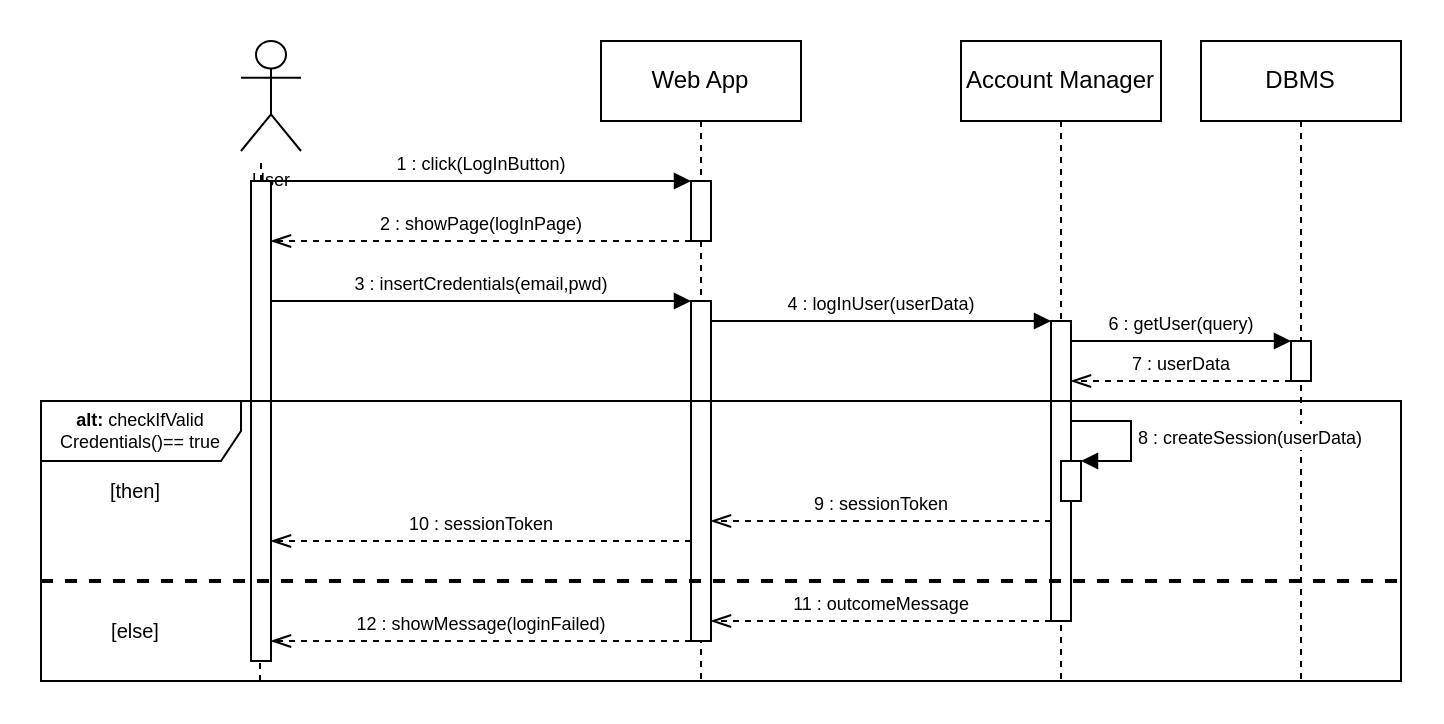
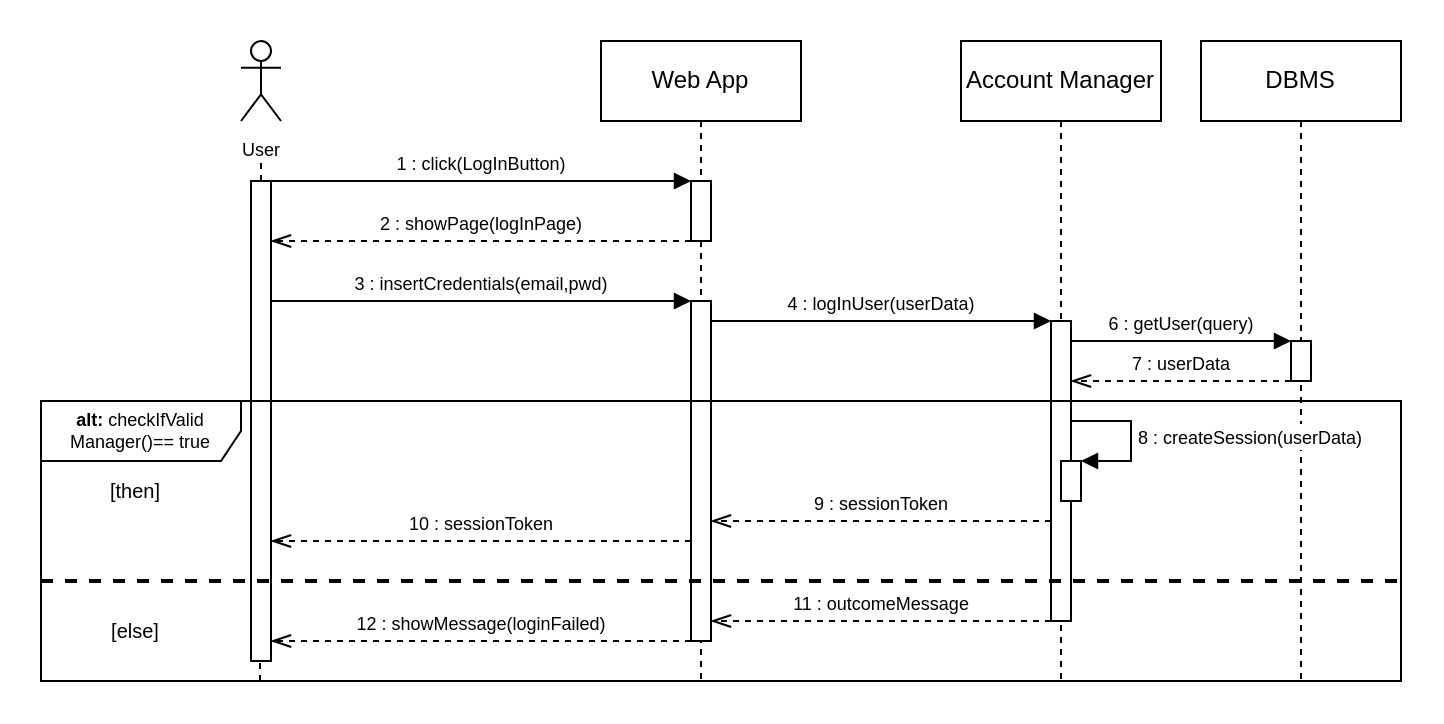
(271, 96) -> (261, 81)
(141, 431) -> (141, 431)
